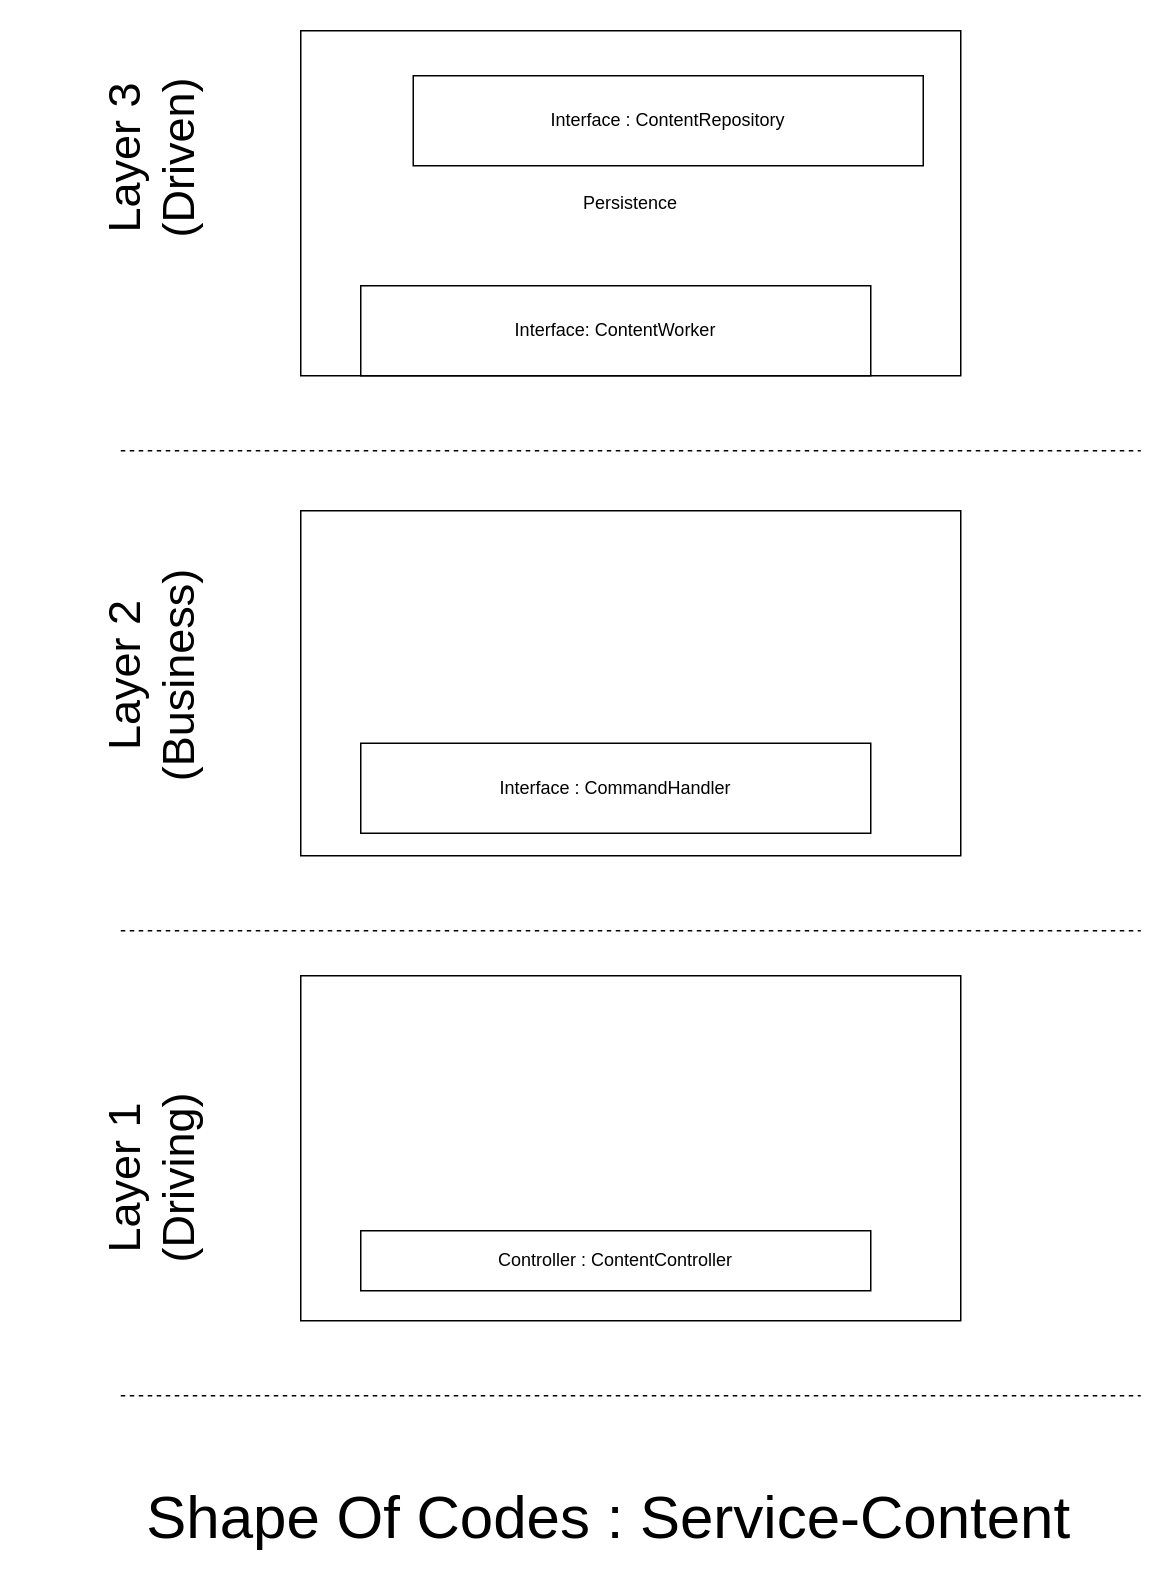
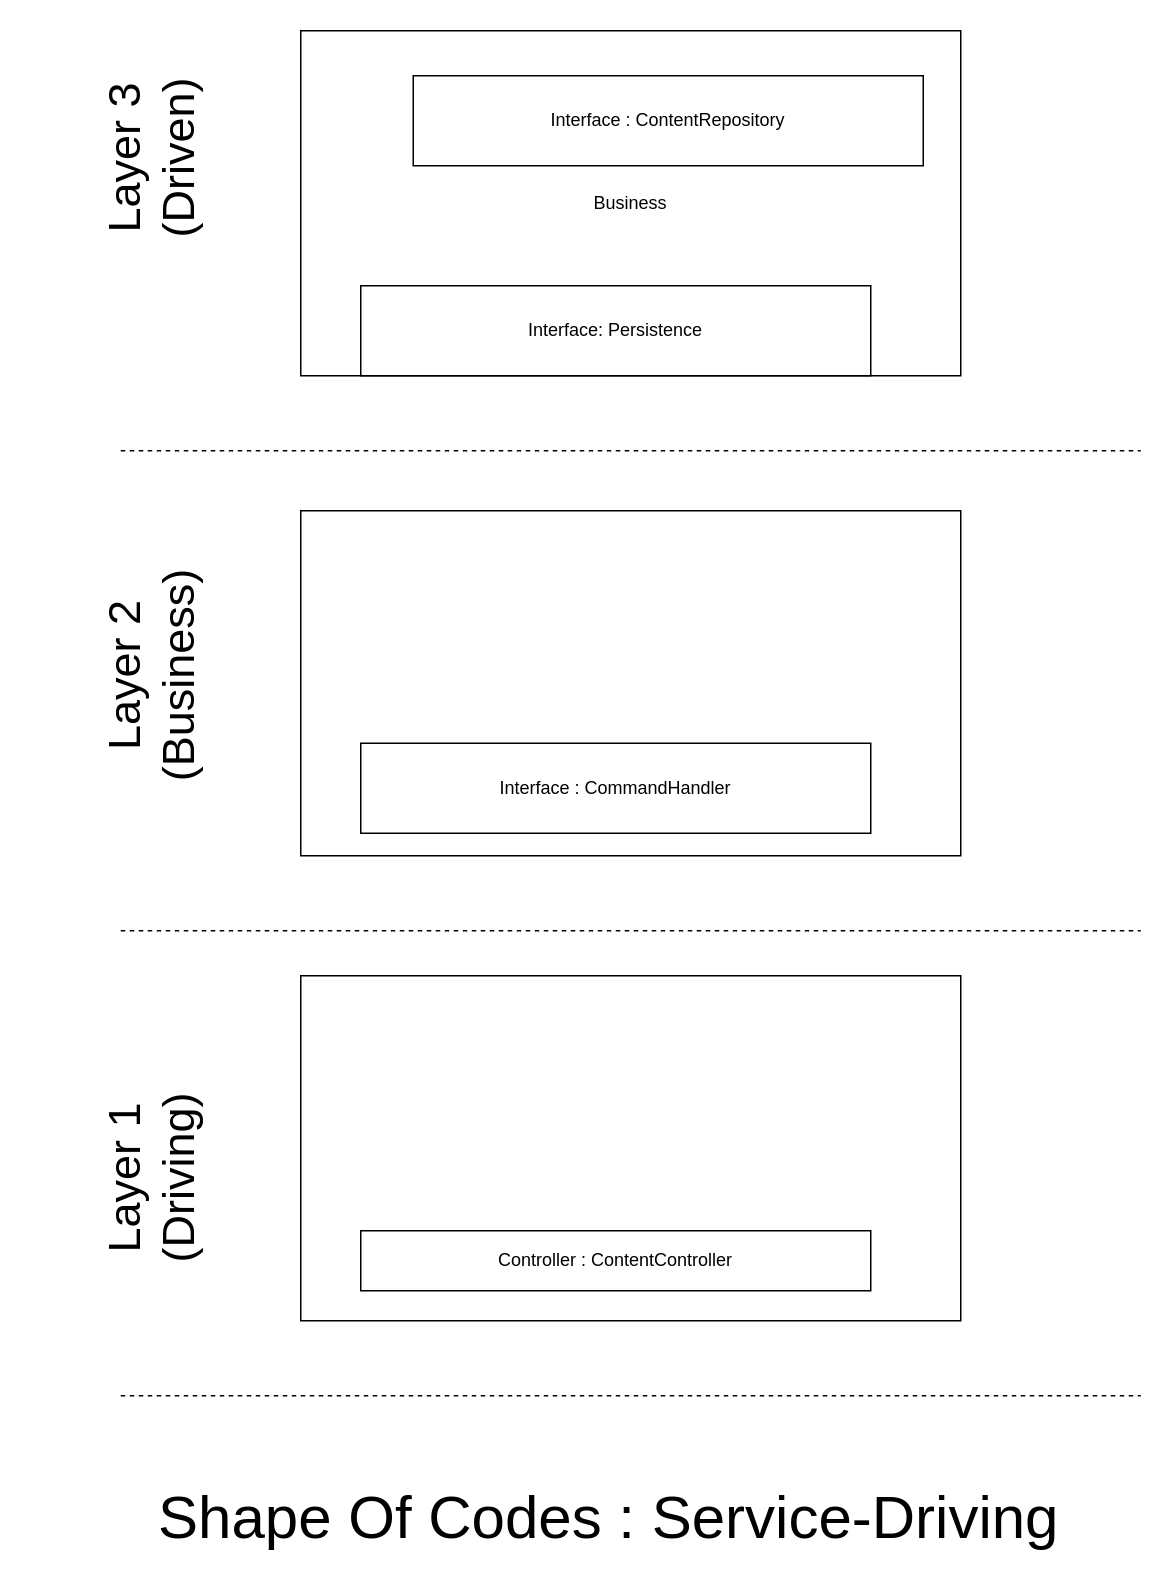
(631, 203) -> (631, 203)
(616, 331) -> (616, 331)
(609, 1516) -> (609, 1516)
